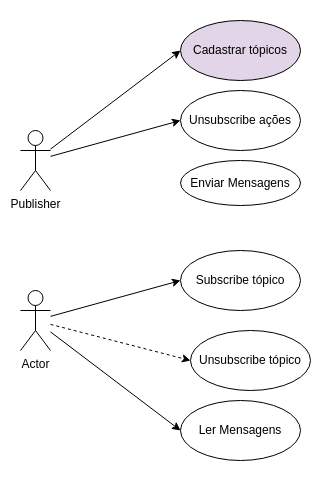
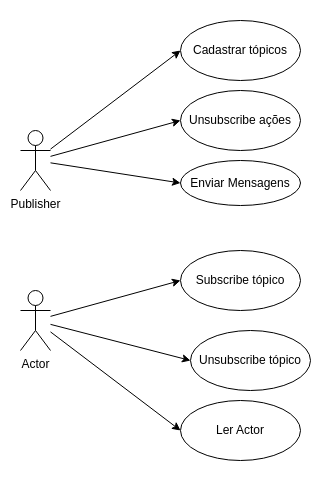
(241, 51) -> (241, 51)
none -> (112, 172)
(118, 342) -> (118, 342)
(241, 431) -> (241, 431)
